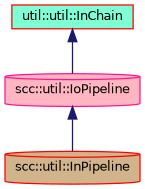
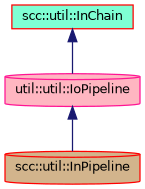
(72, 17) -> (72, 17)
(72, 90) -> (72, 90)
